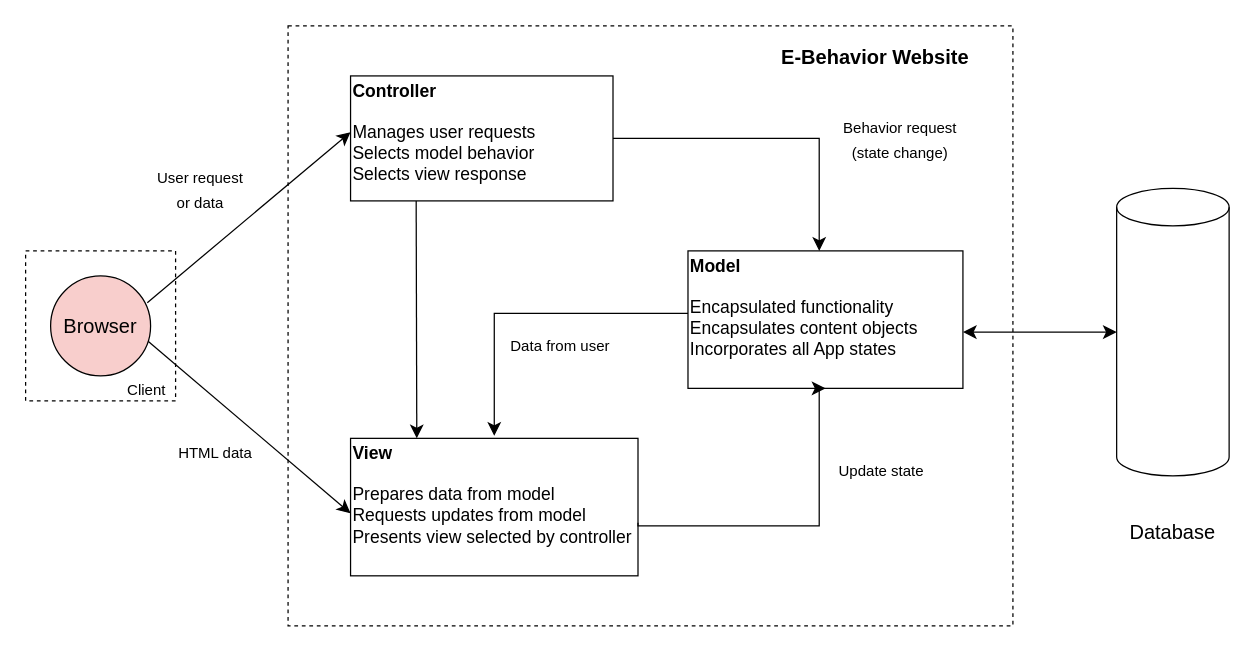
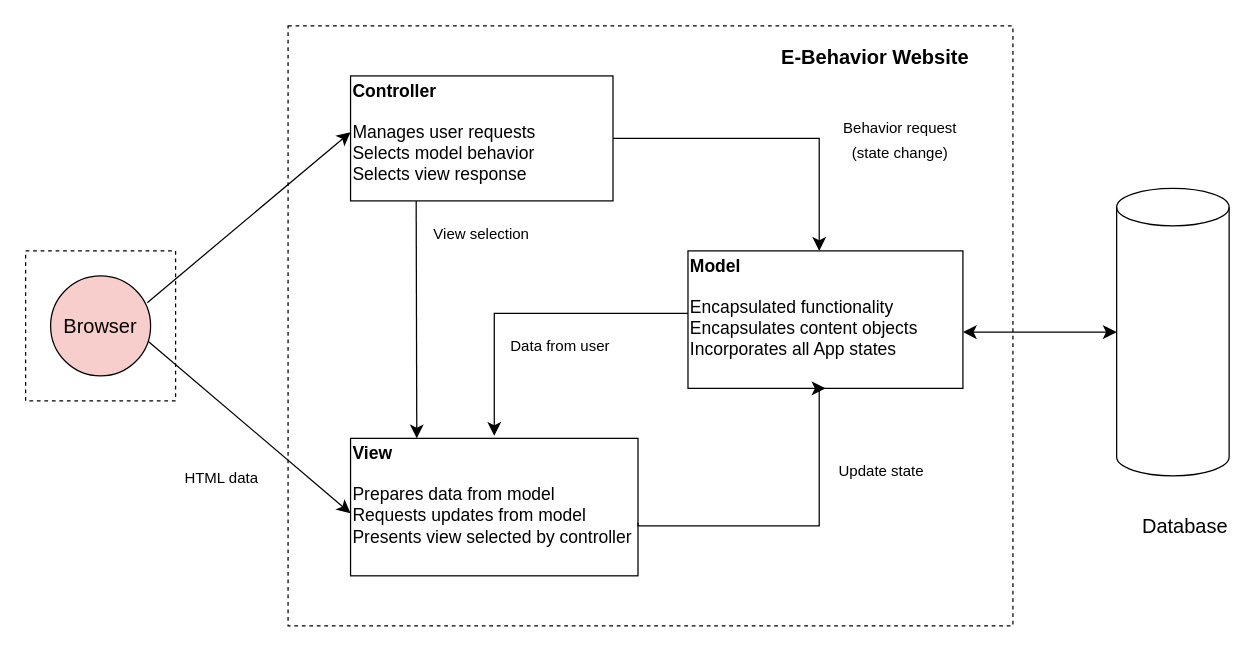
(201, 188) -> none
none -> (482, 232)
(147, 388) -> none
(216, 451) -> (222, 476)
(1173, 532) -> (1186, 526)
